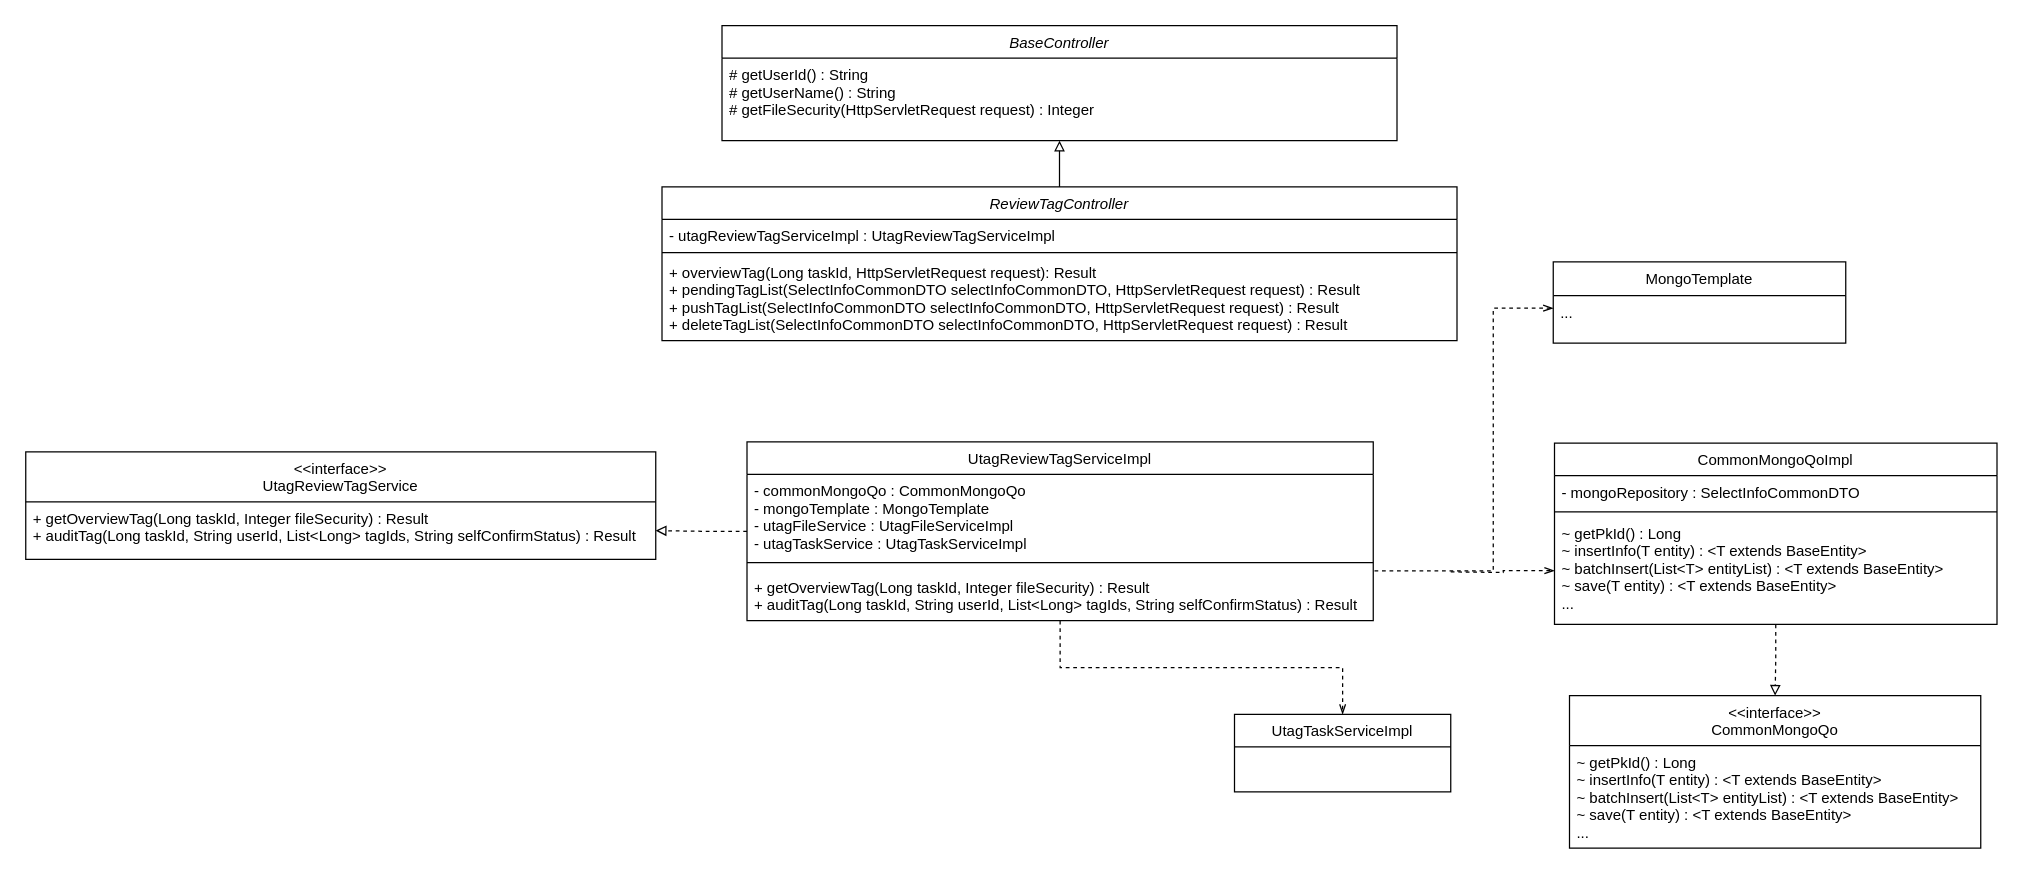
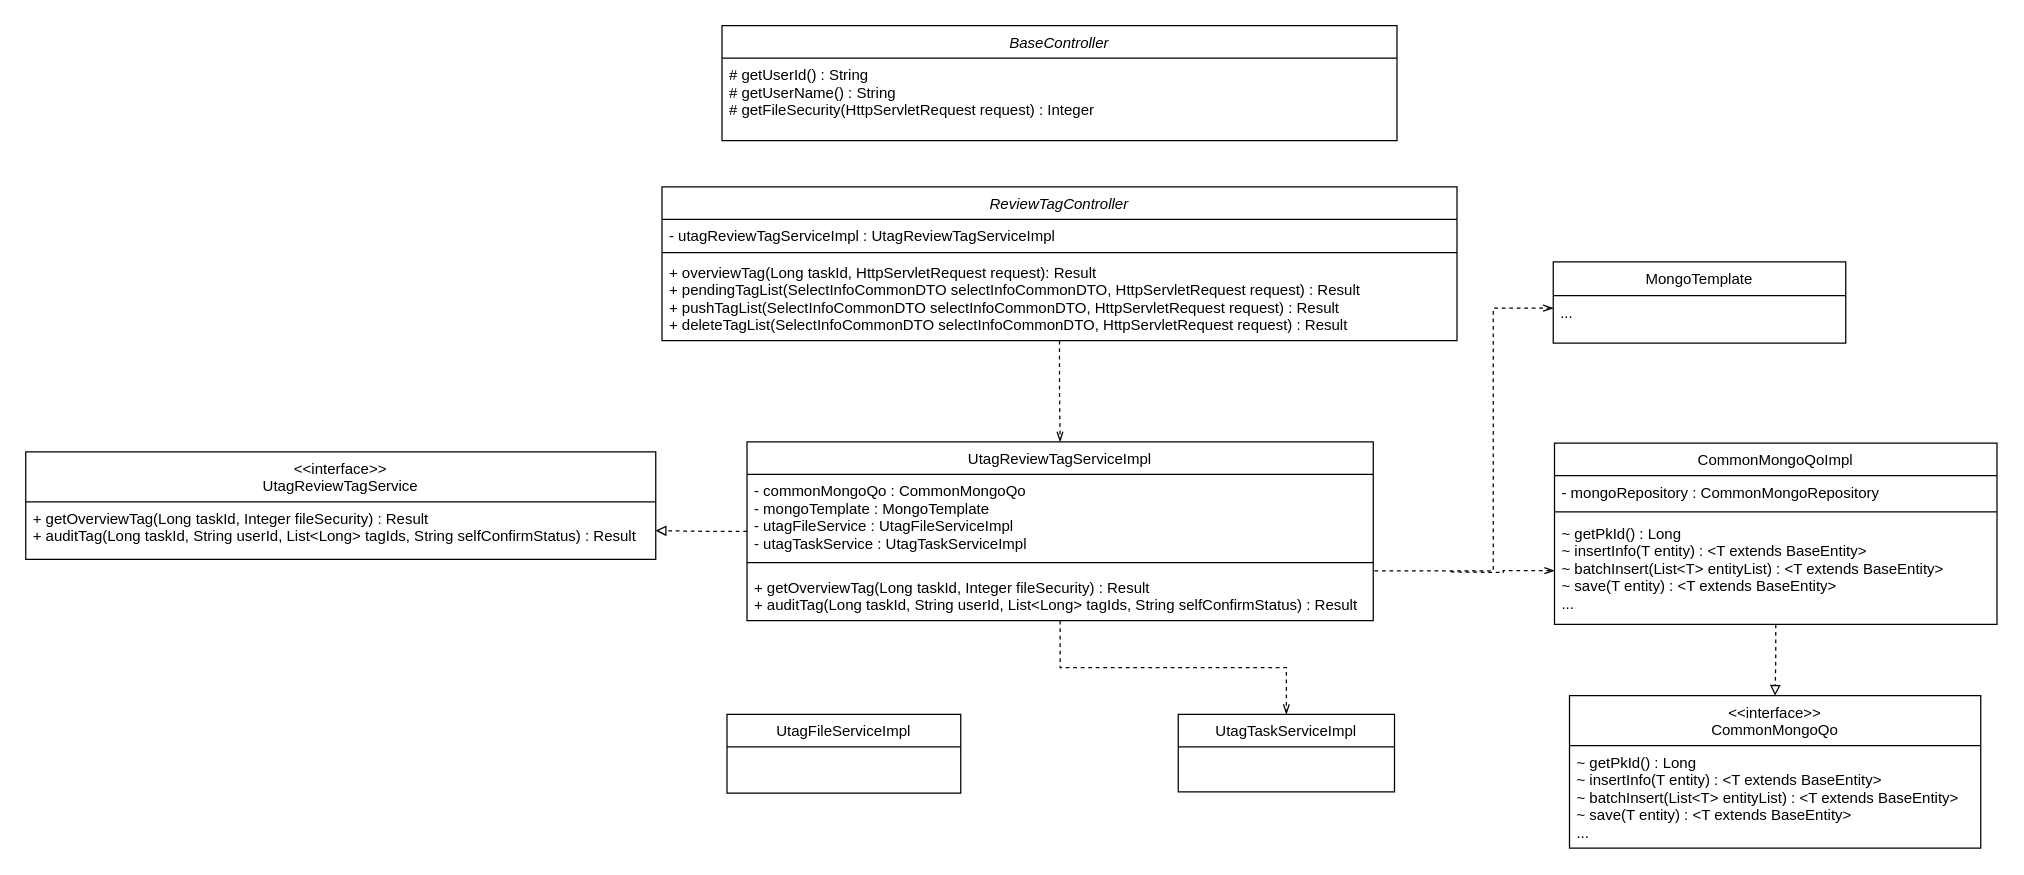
(1059, 169) -> none
none -> (1059, 390)
(1713, 493) -> (1722, 493)
(1343, 753) -> (1286, 753)
none -> (844, 754)
